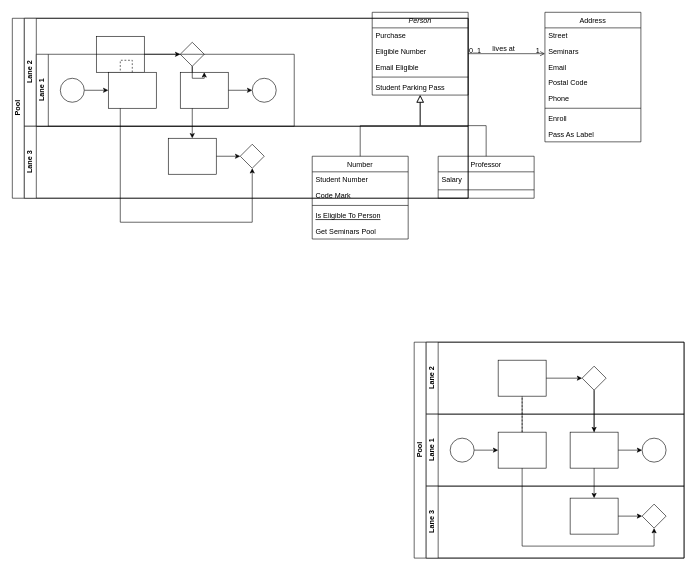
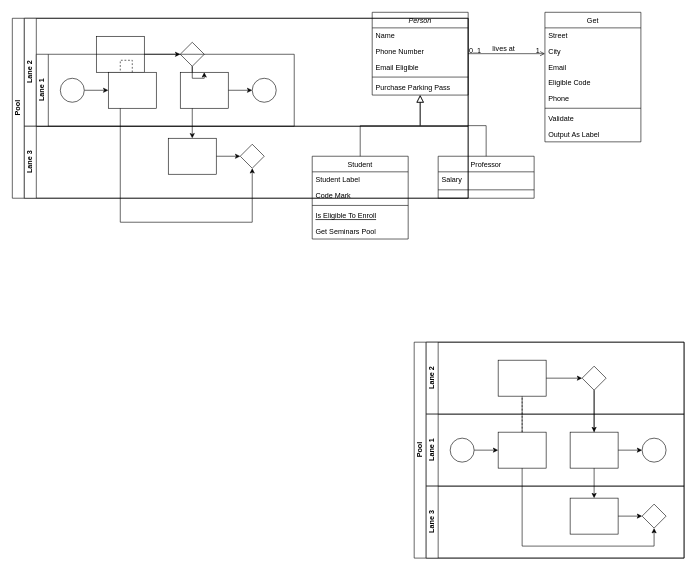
(593, 20) -> (593, 20)
(392, 36) -> (384, 36)
(401, 52) -> (399, 52)
(564, 52) -> (556, 52)
(569, 83) -> (570, 83)
(413, 88) -> (415, 88)
(559, 119) -> (563, 119)
(572, 134) -> (576, 134)
(360, 164) -> (360, 164)
(343, 180) -> (340, 180)
(351, 216) -> (350, 216)
